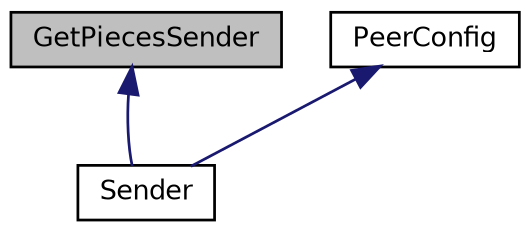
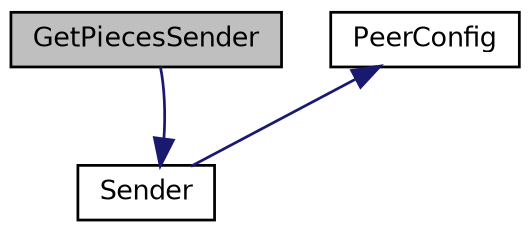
(128, 130) -> (164, 103)
